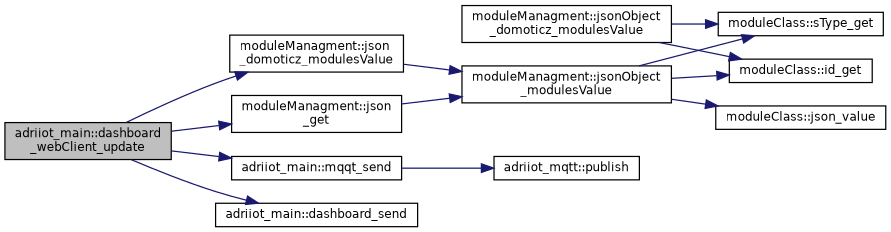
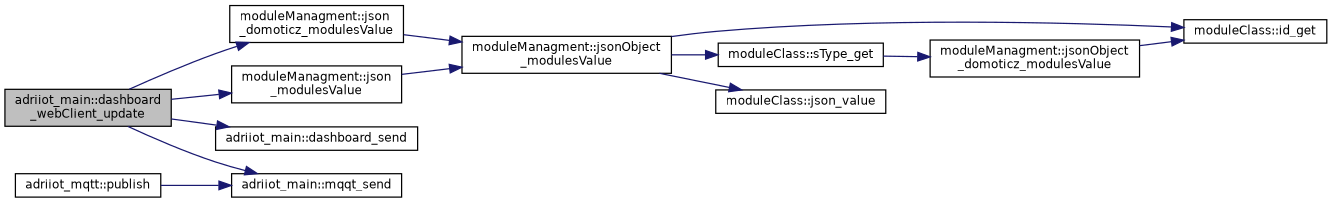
(688, 24) -> (900, 56)
(317, 114) -> (317, 84)
(441, 168) -> (190, 185)
